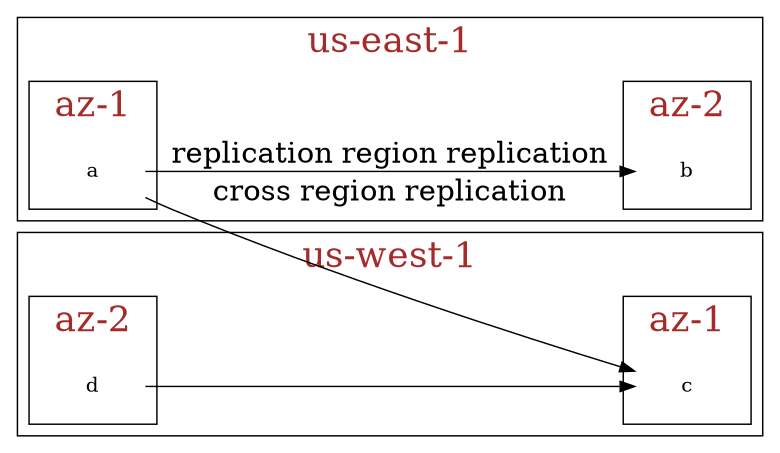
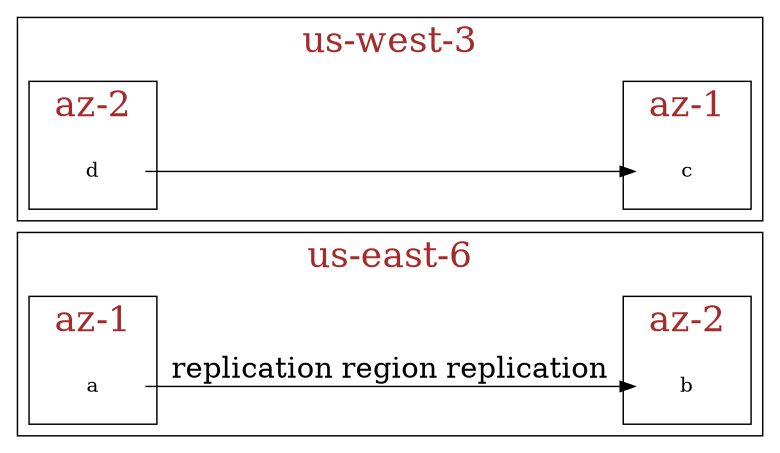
(390, 44) -> (390, 259)
(390, 259) -> (390, 44)
(381, 288) -> none
